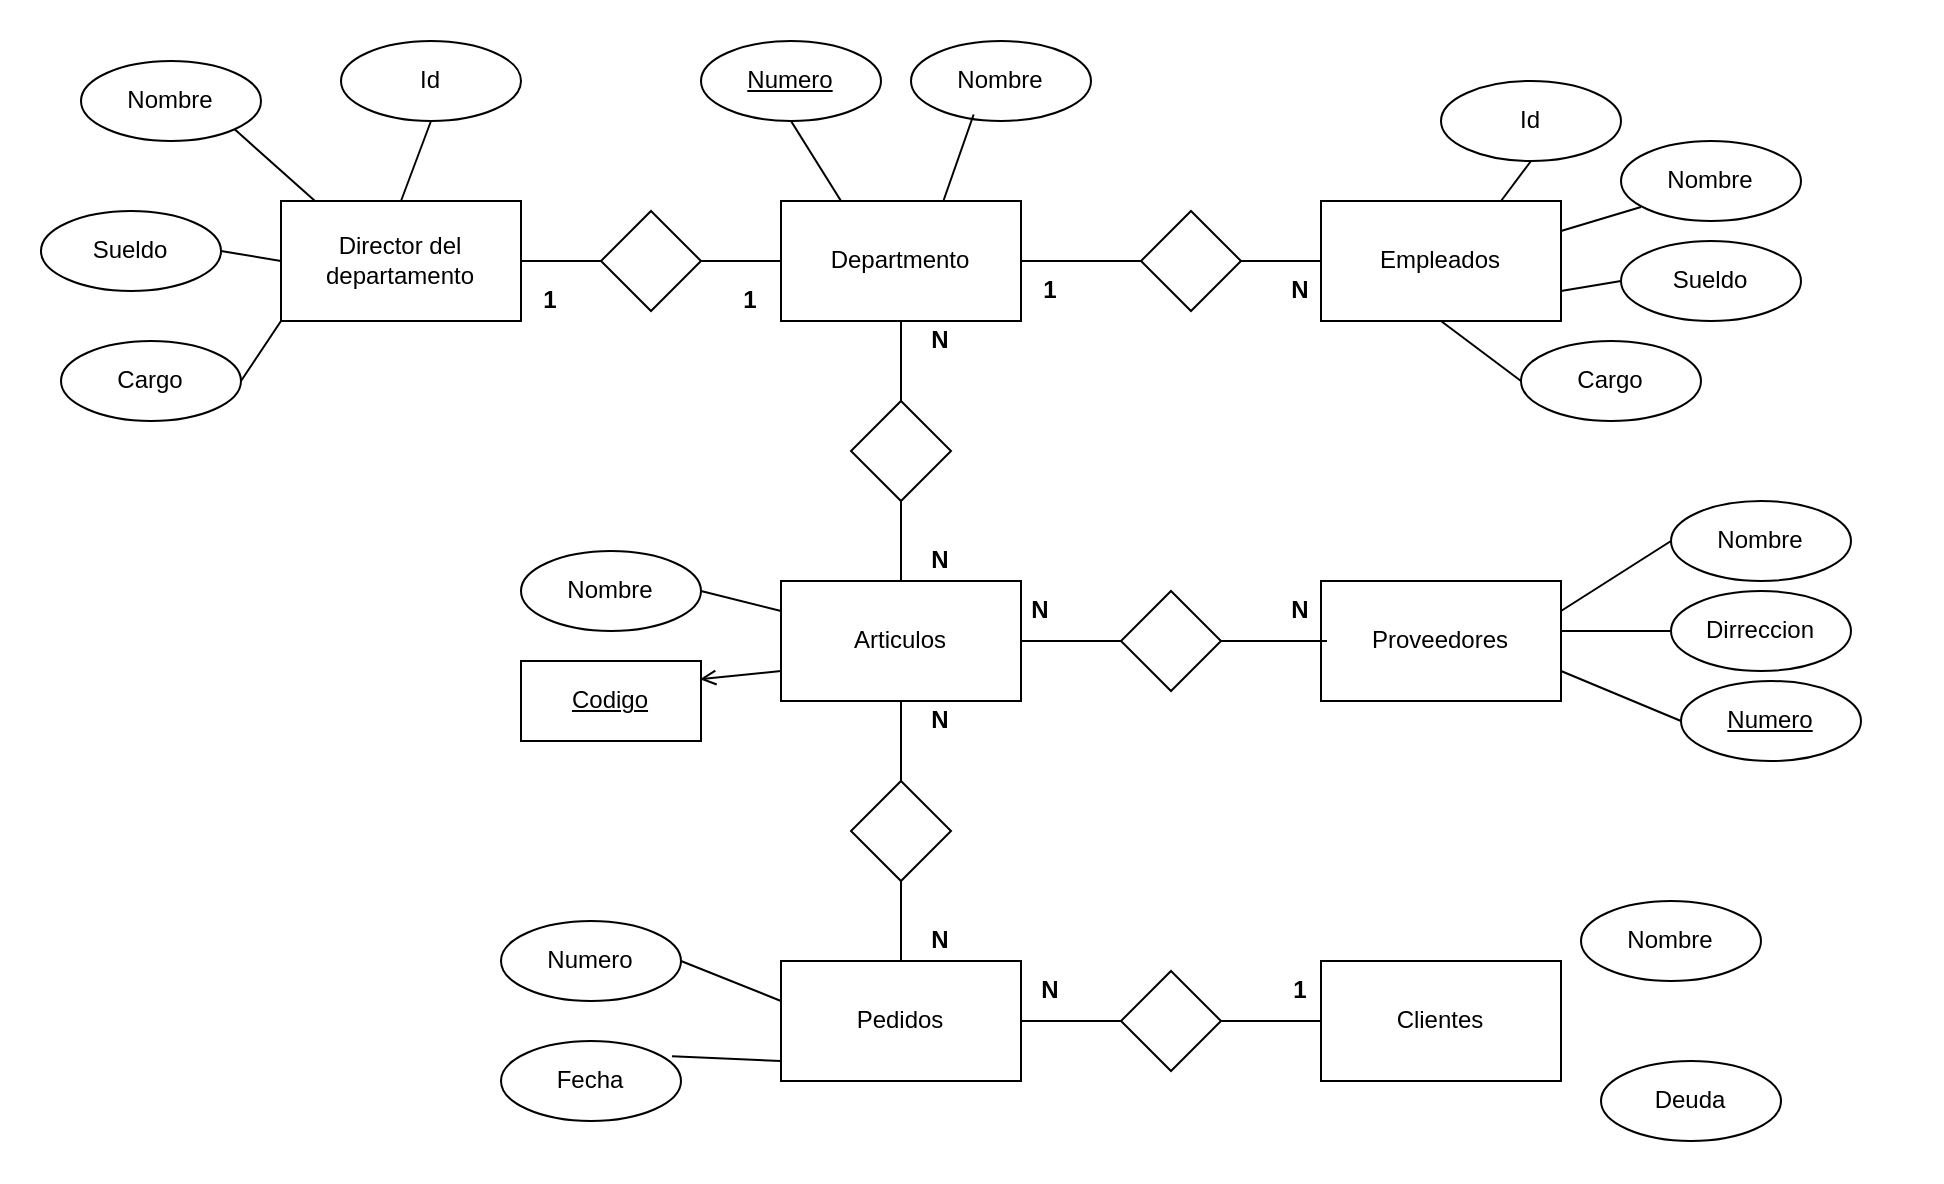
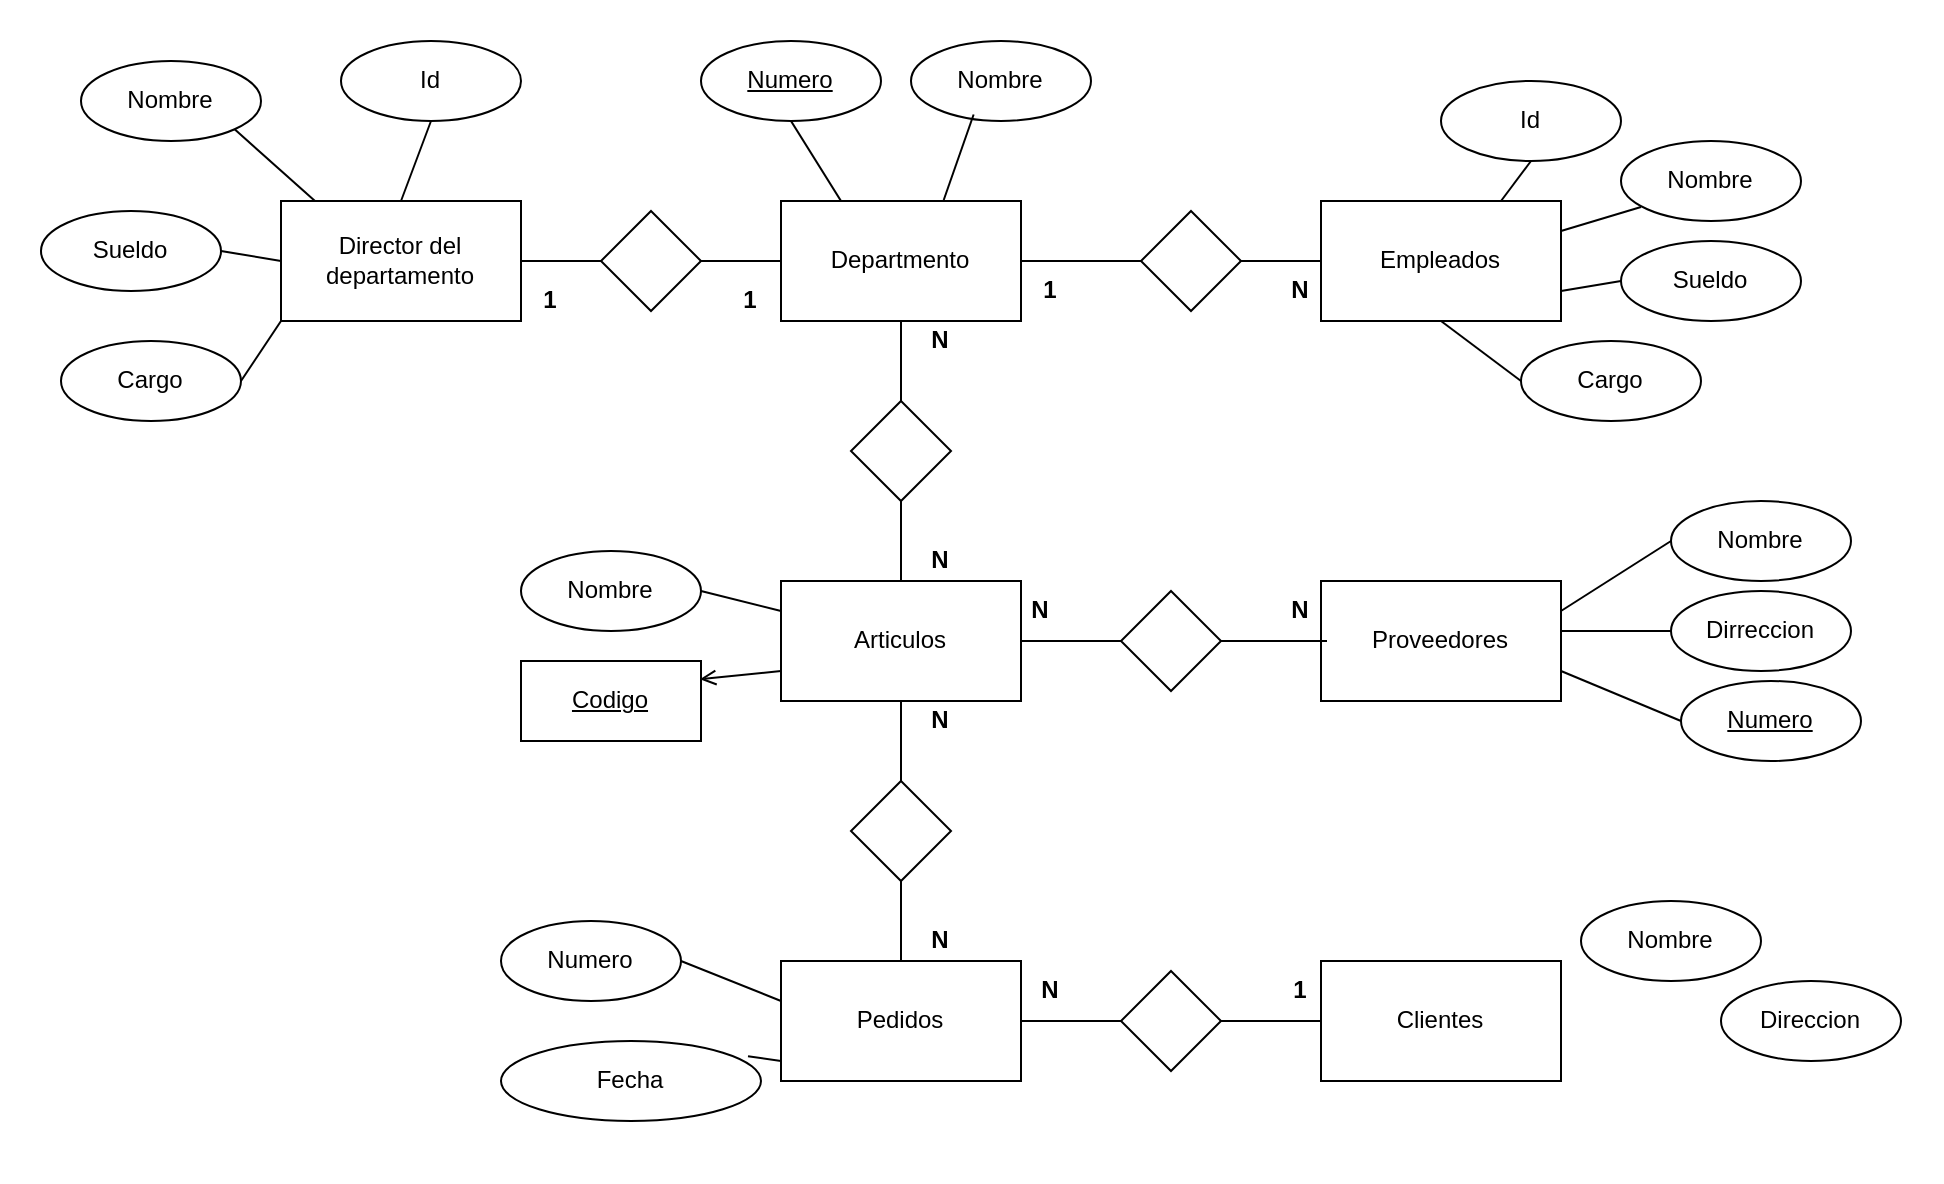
none -> (1811, 1021)
(591, 1081) -> (631, 1081)
(1691, 1101) -> none
